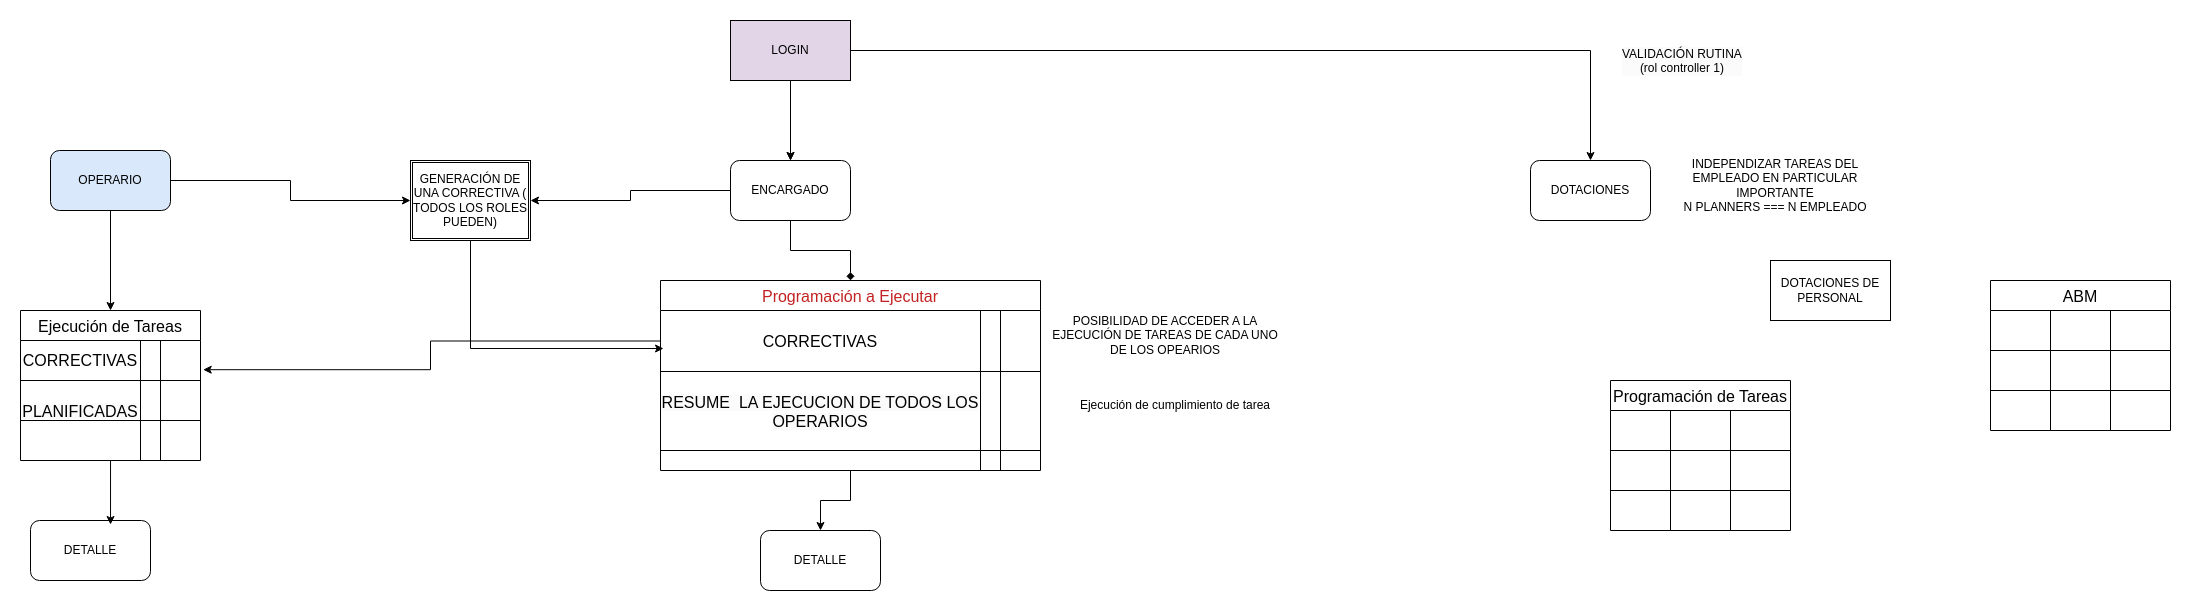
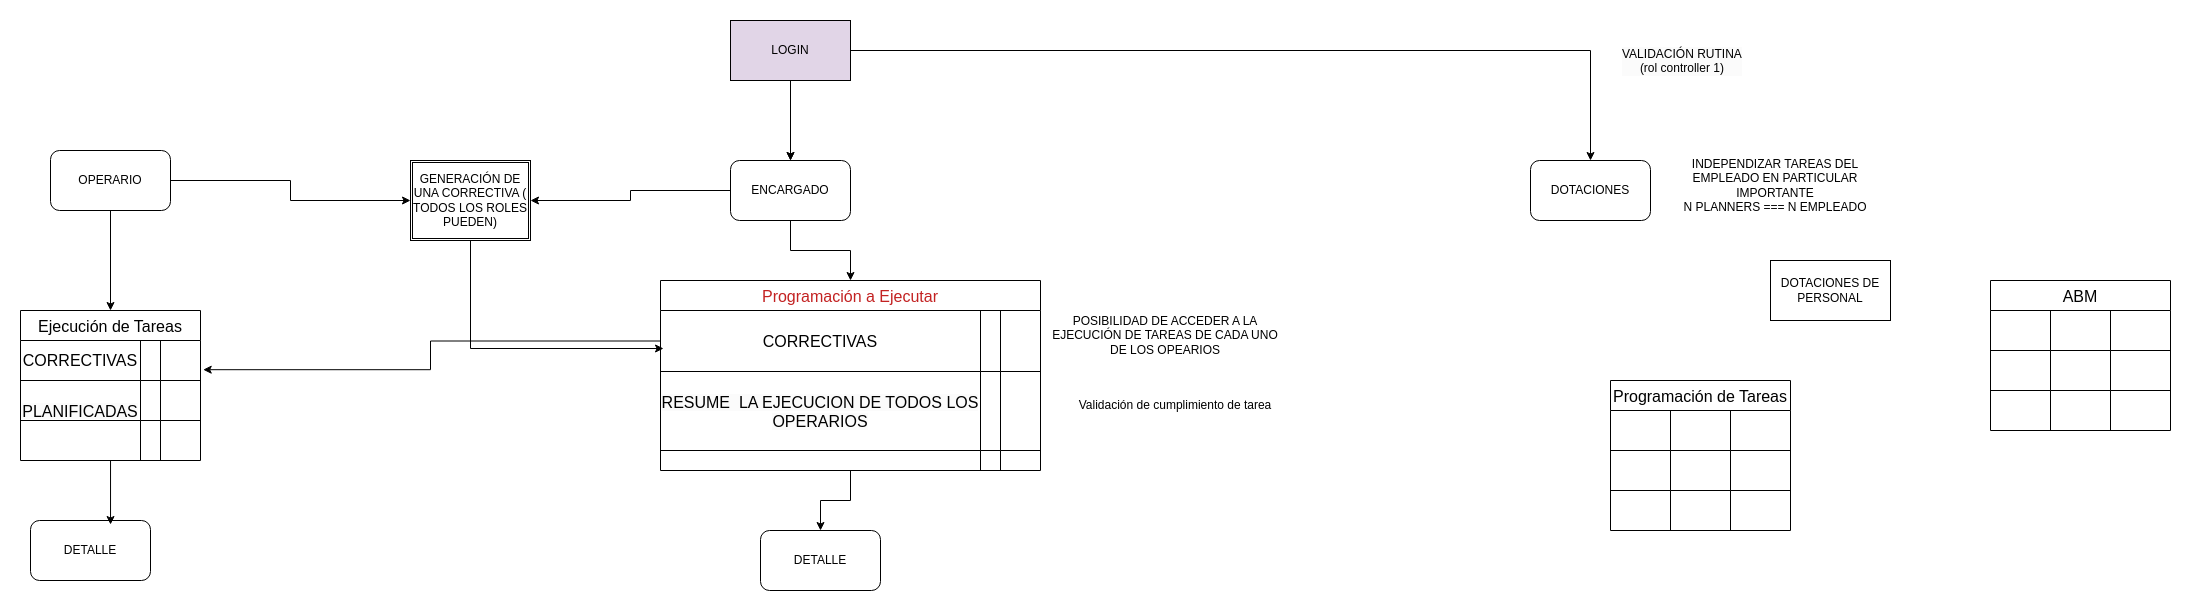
(111, 181) -> (111, 181)
(851, 272) -> (851, 272)
(1176, 406) -> (1176, 406)
